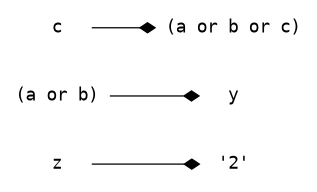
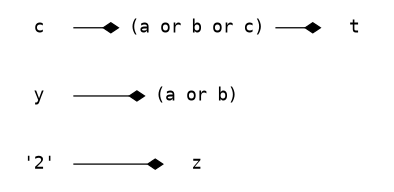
none -> (355, 28)
(147, 96) -> (101, 96)
(138, 164) -> (110, 164)
